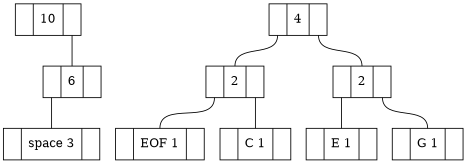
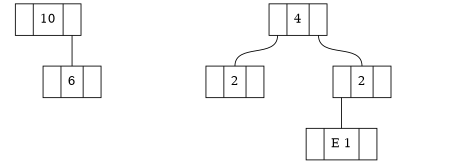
(52, 144) -> none
(160, 144) -> none
(255, 144) -> none
(428, 144) -> none
